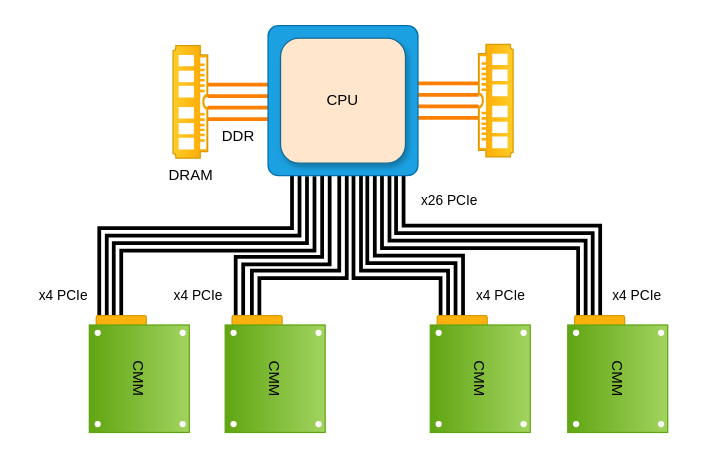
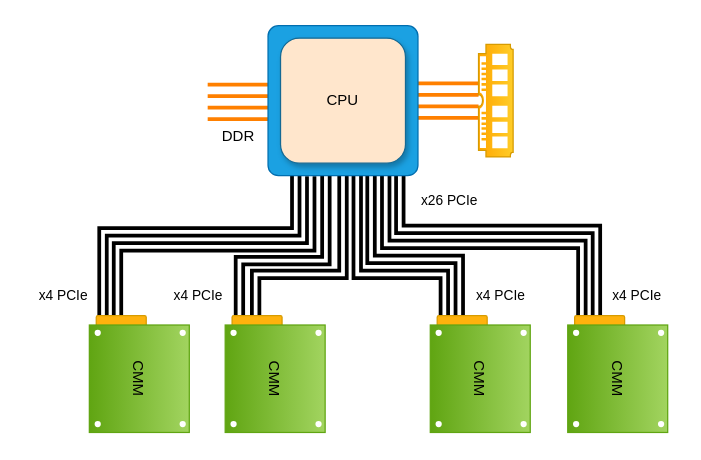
(190, 102) -> none
